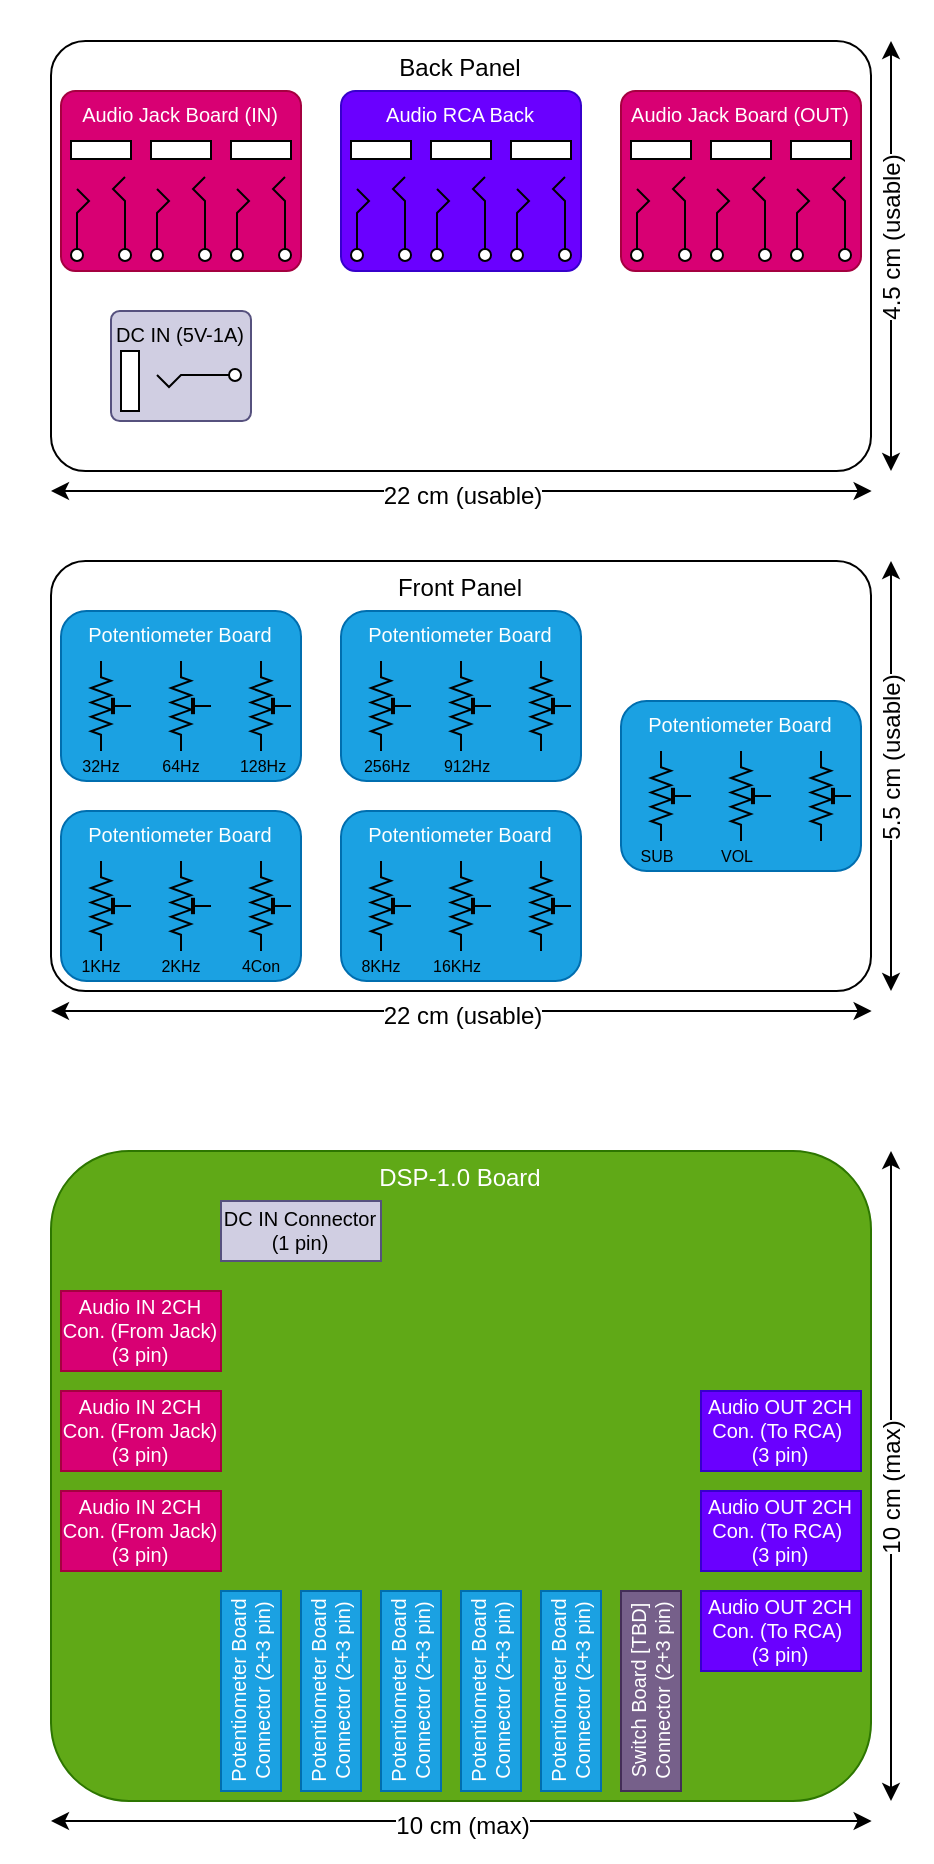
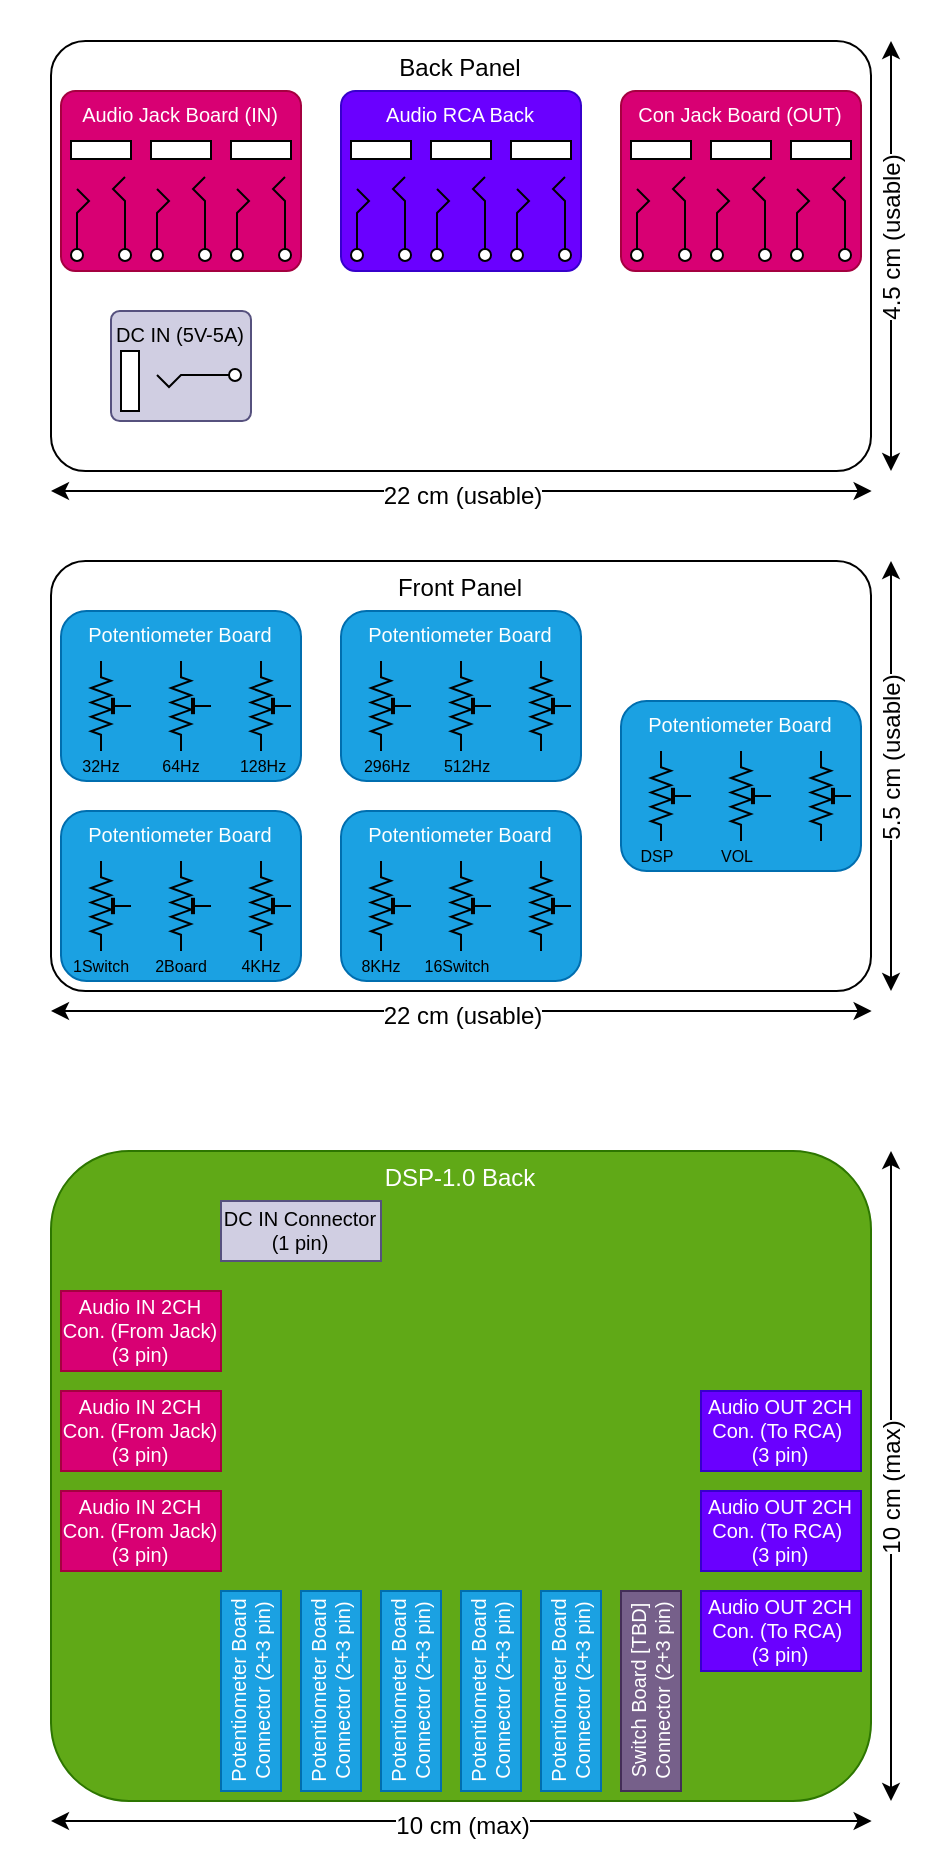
(741, 117) -> (741, 117)
(181, 337) -> (181, 337)
(388, 767) -> (388, 767)
(468, 767) -> (468, 767)
(658, 857) -> (658, 857)
(102, 967) -> (102, 967)
(182, 967) -> (182, 967)
(262, 967) -> (262, 967)
(458, 967) -> (458, 967)
(461, 1179) -> (461, 1179)
